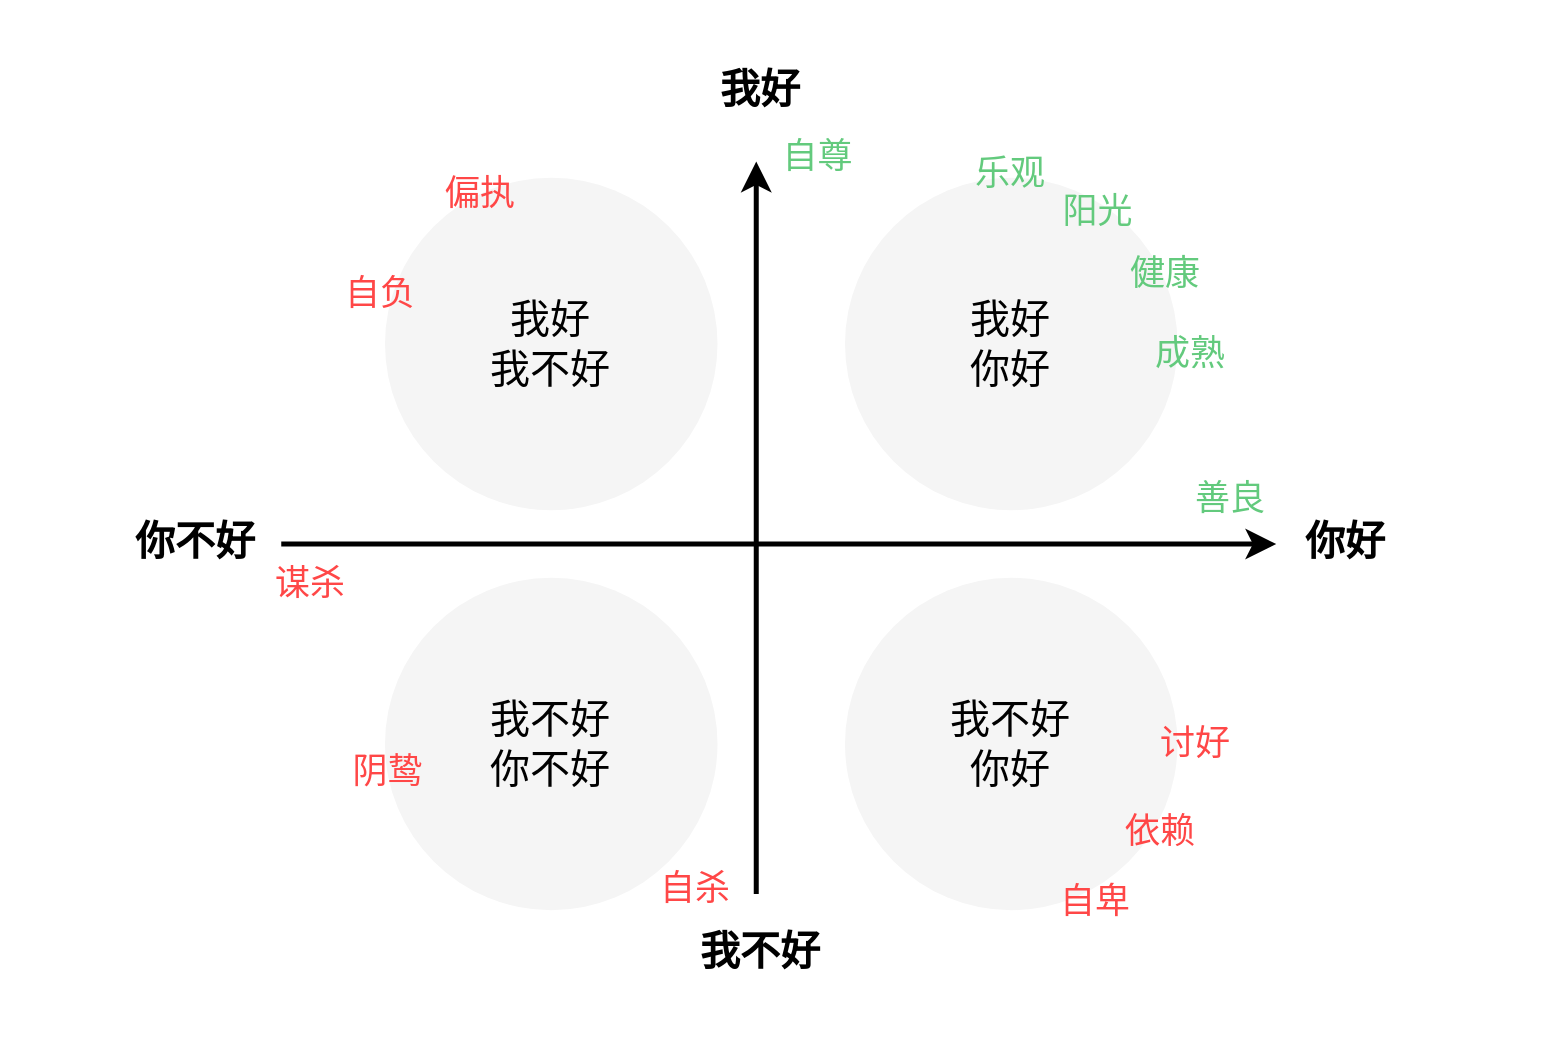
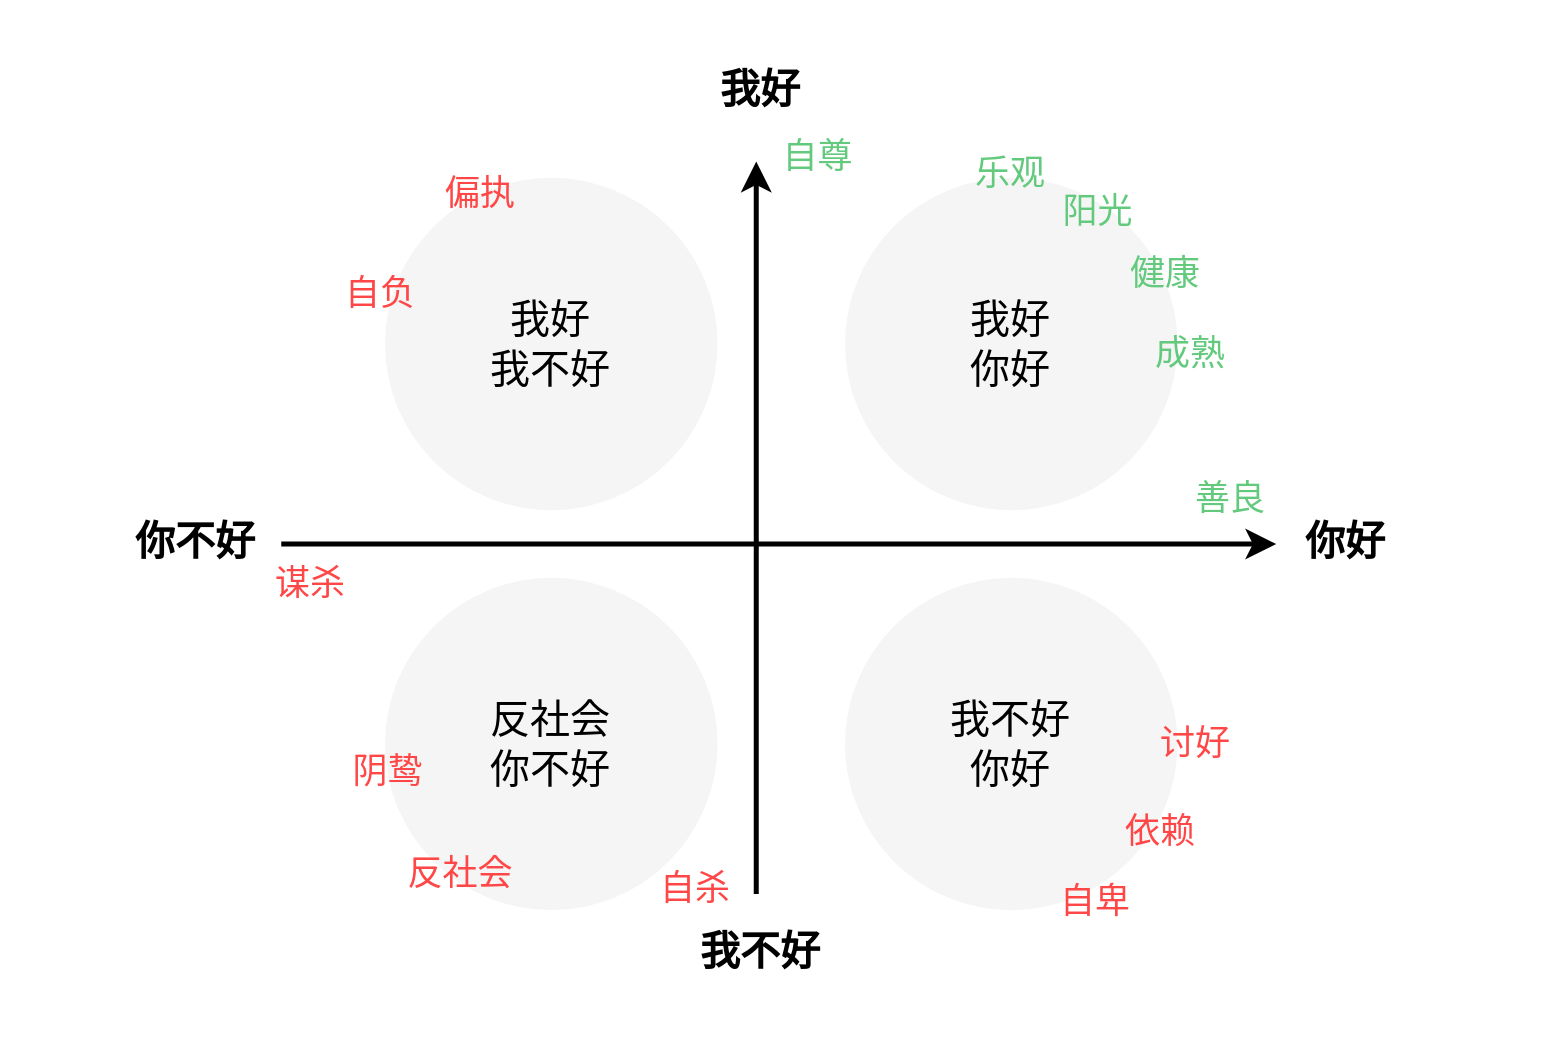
(551, 744) -> (551, 744)
none -> (460, 873)
